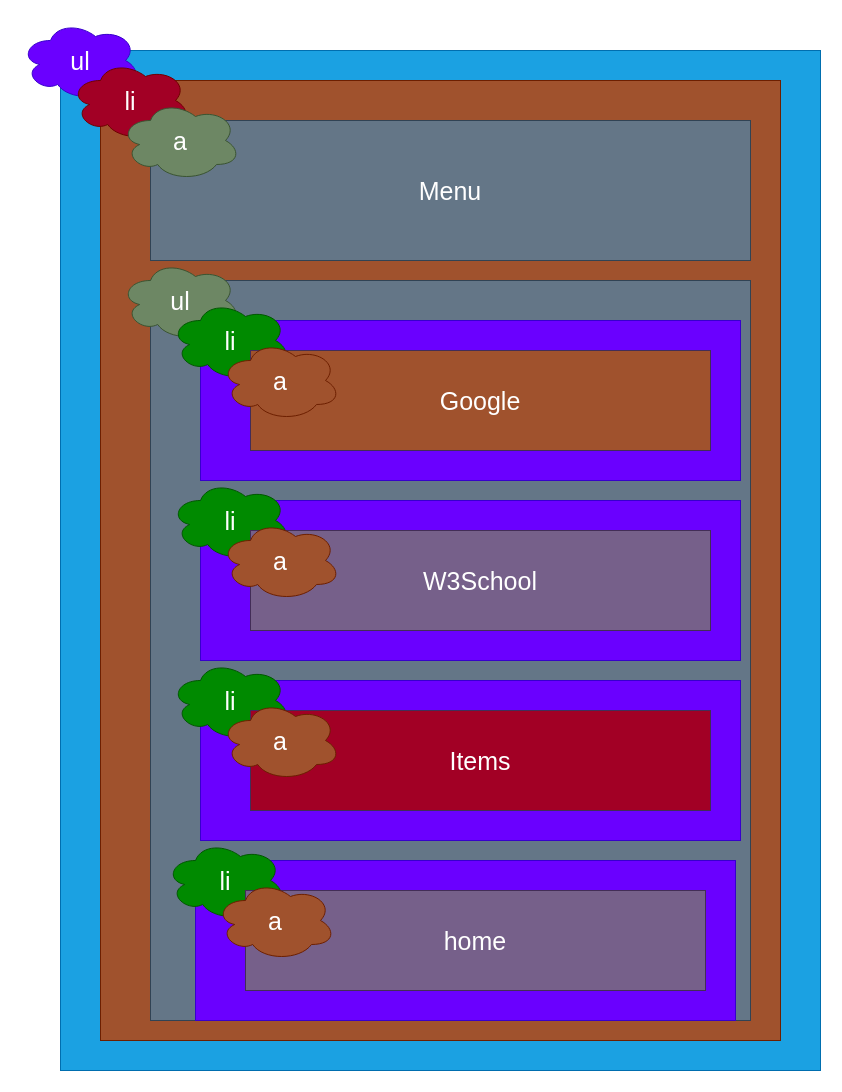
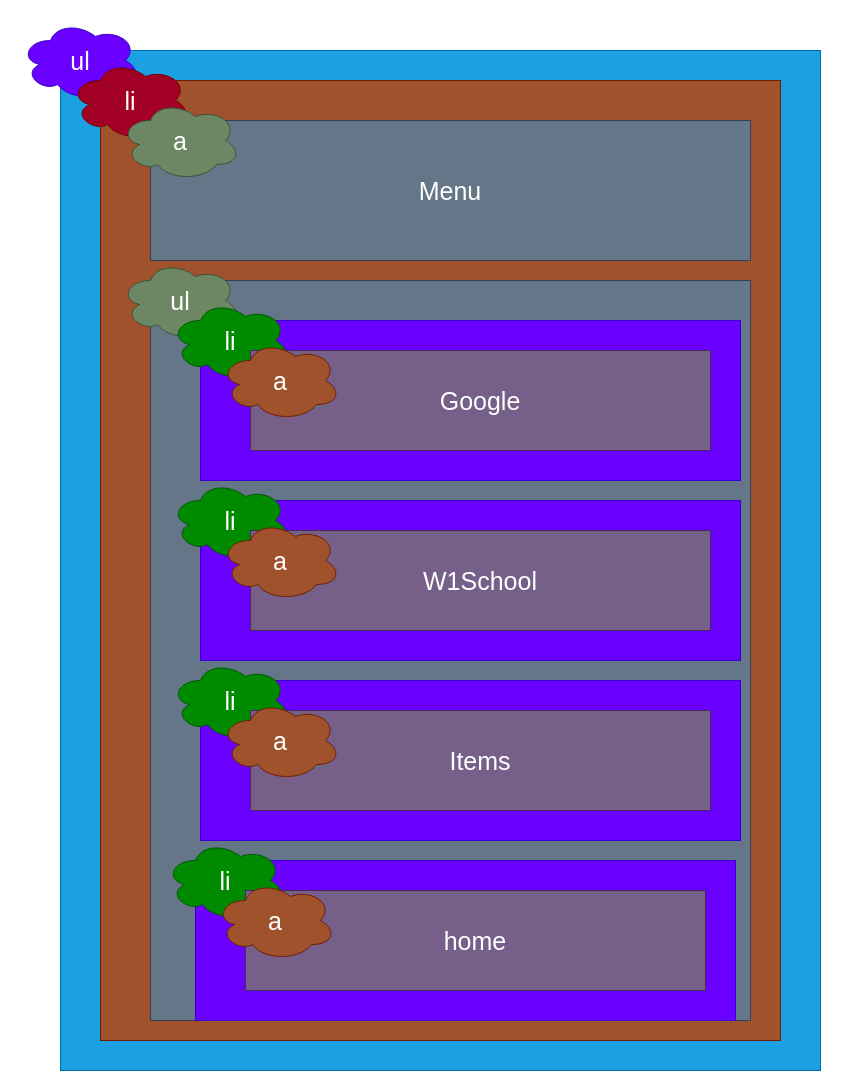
(481, 401) -> (481, 401)
(481, 581) -> (481, 581)
(481, 761) -> (481, 761)
